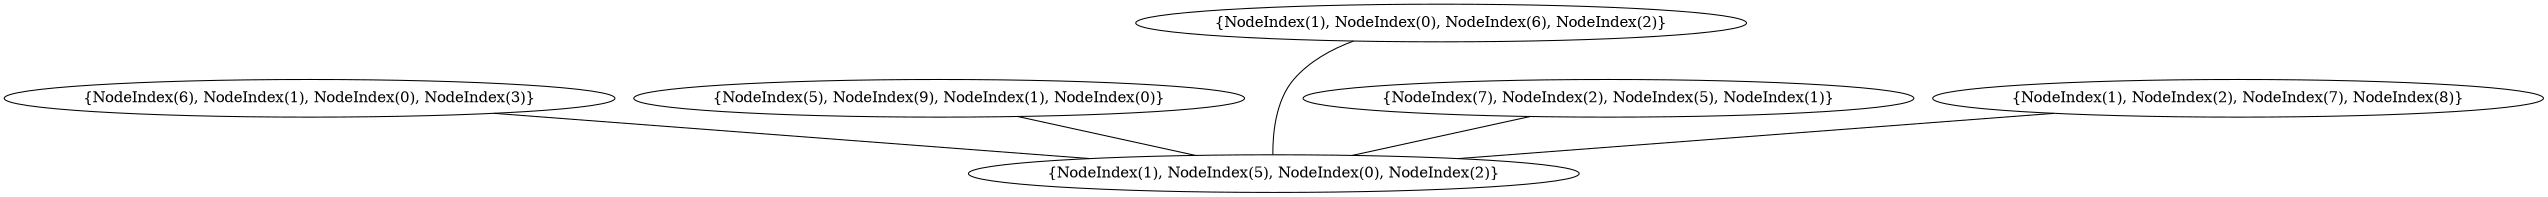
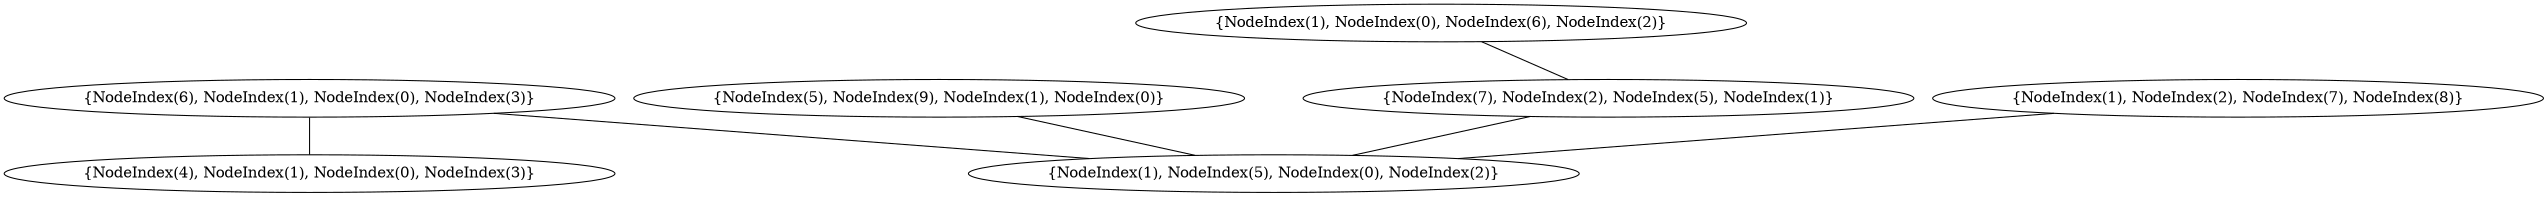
(1291, 83) -> (1525, 61)
none -> (310, 174)
